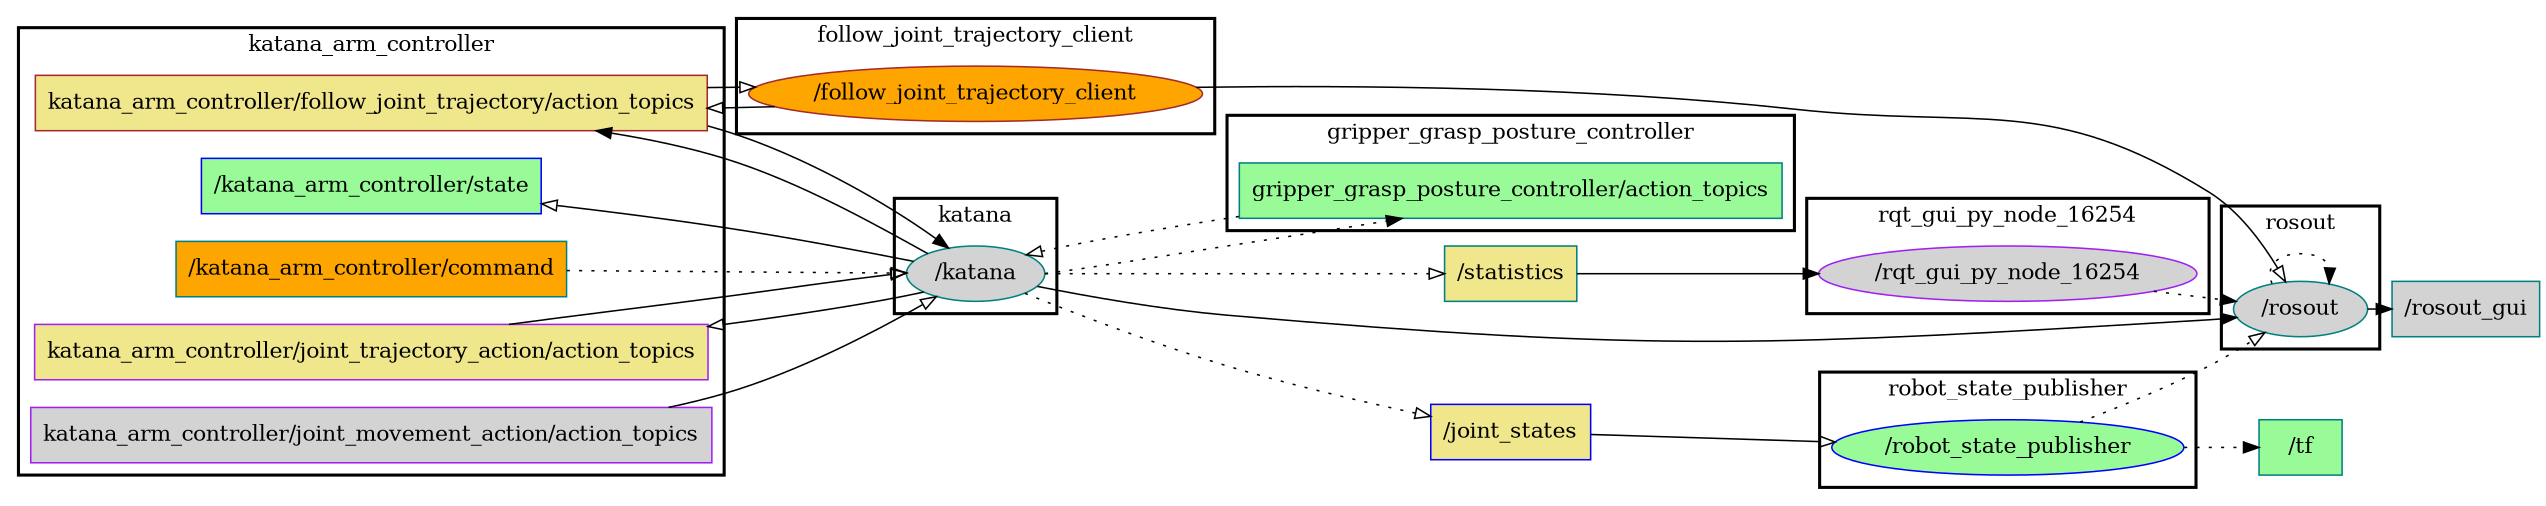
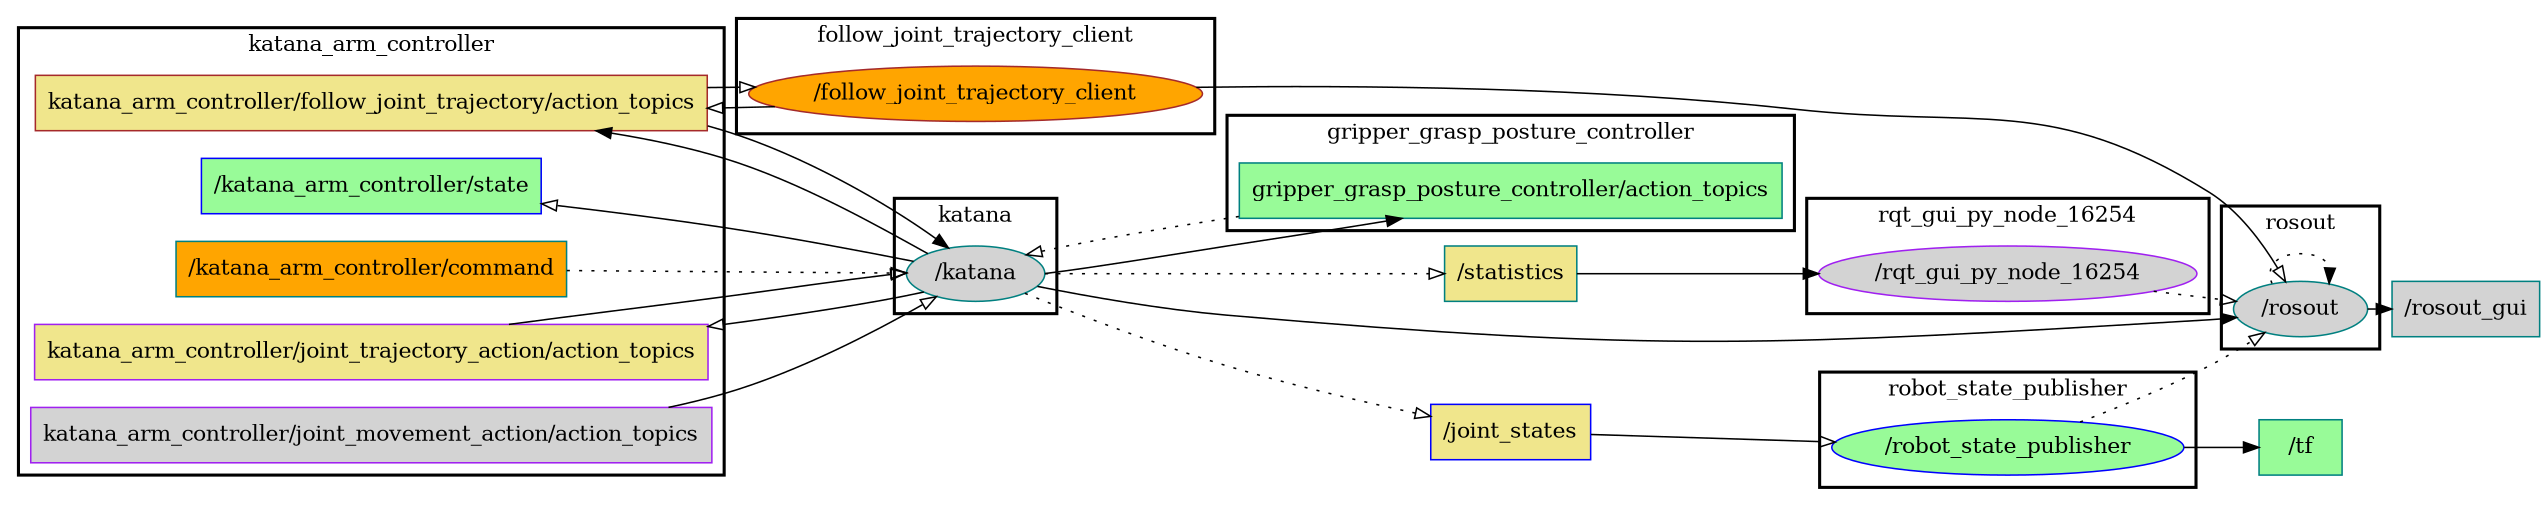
(1216, 248) -> (1216, 248)
(2187, 295) -> (2187, 295)
(2214, 447) -> (2214, 447)
